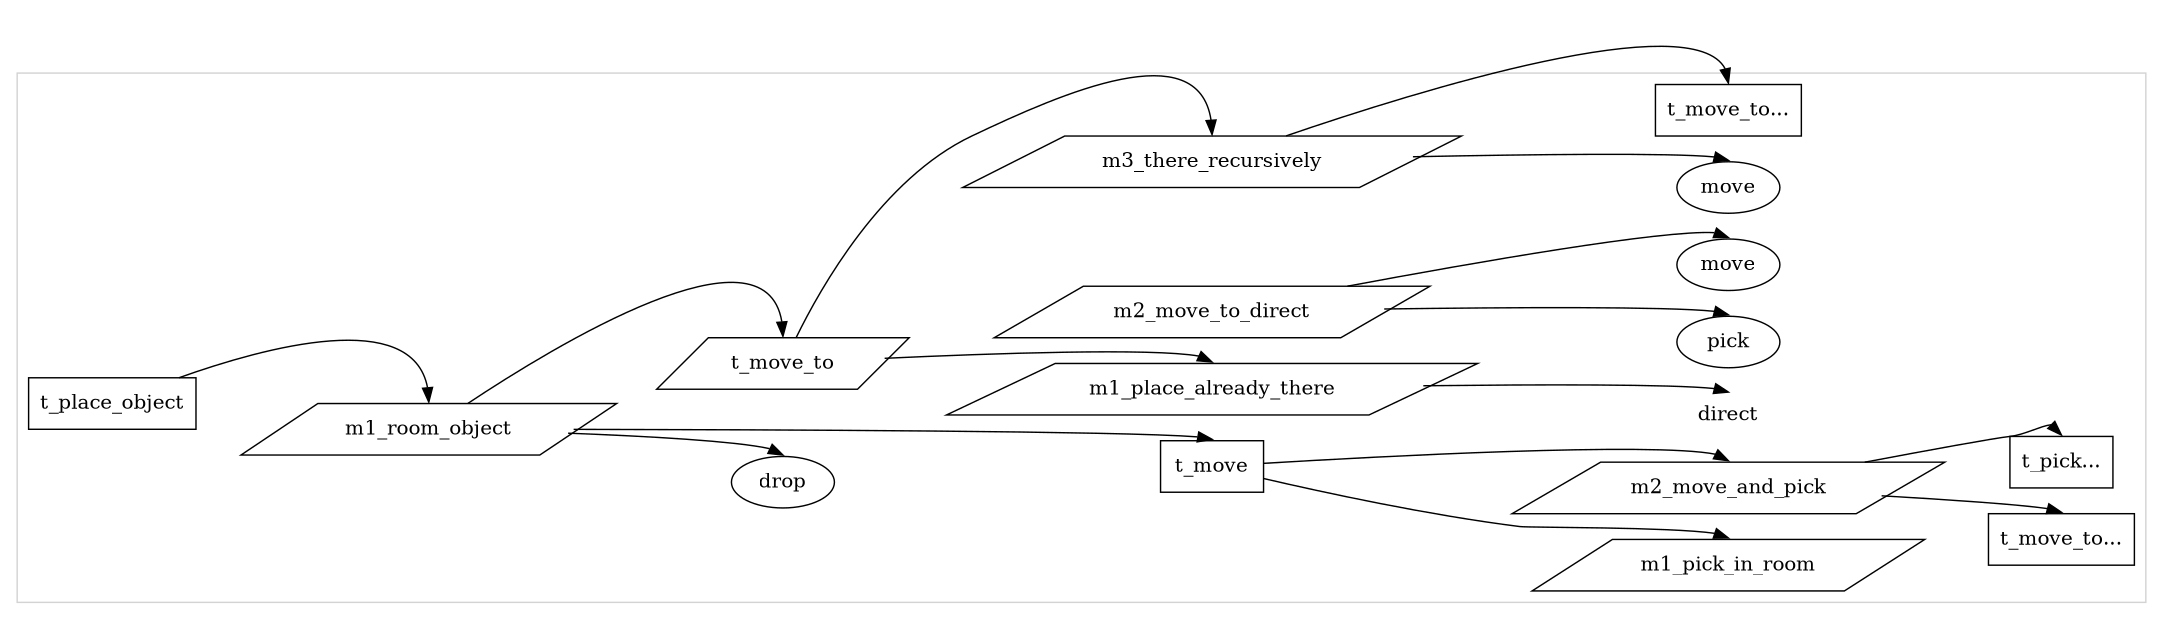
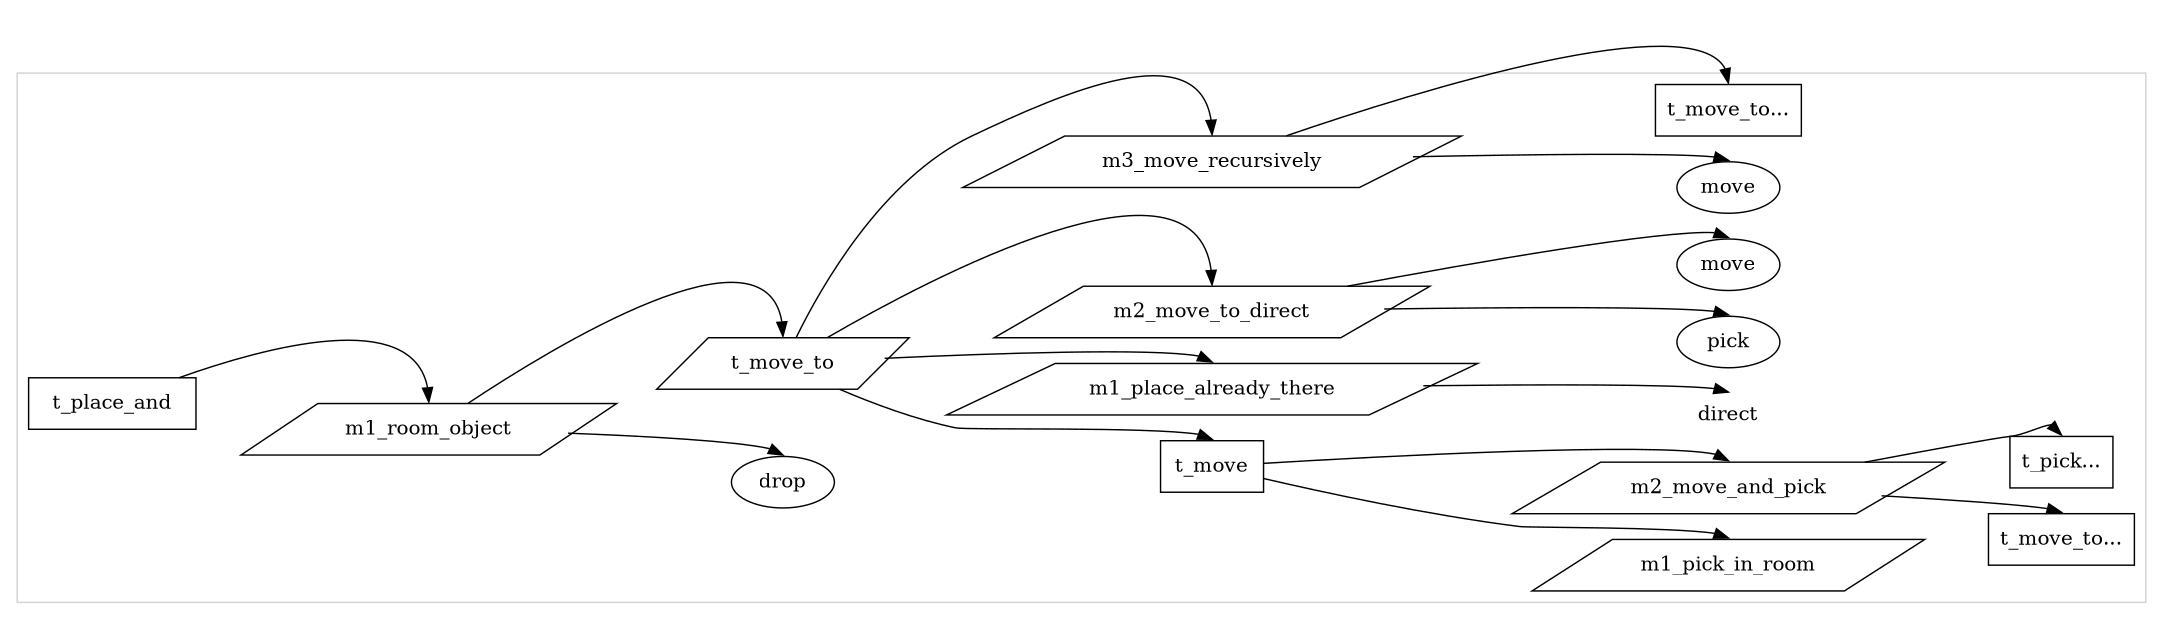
(1212, 162) -> (1212, 162)
none -> (1024, 242)
(112, 404) -> (112, 404)
(886, 431) -> (1016, 429)
